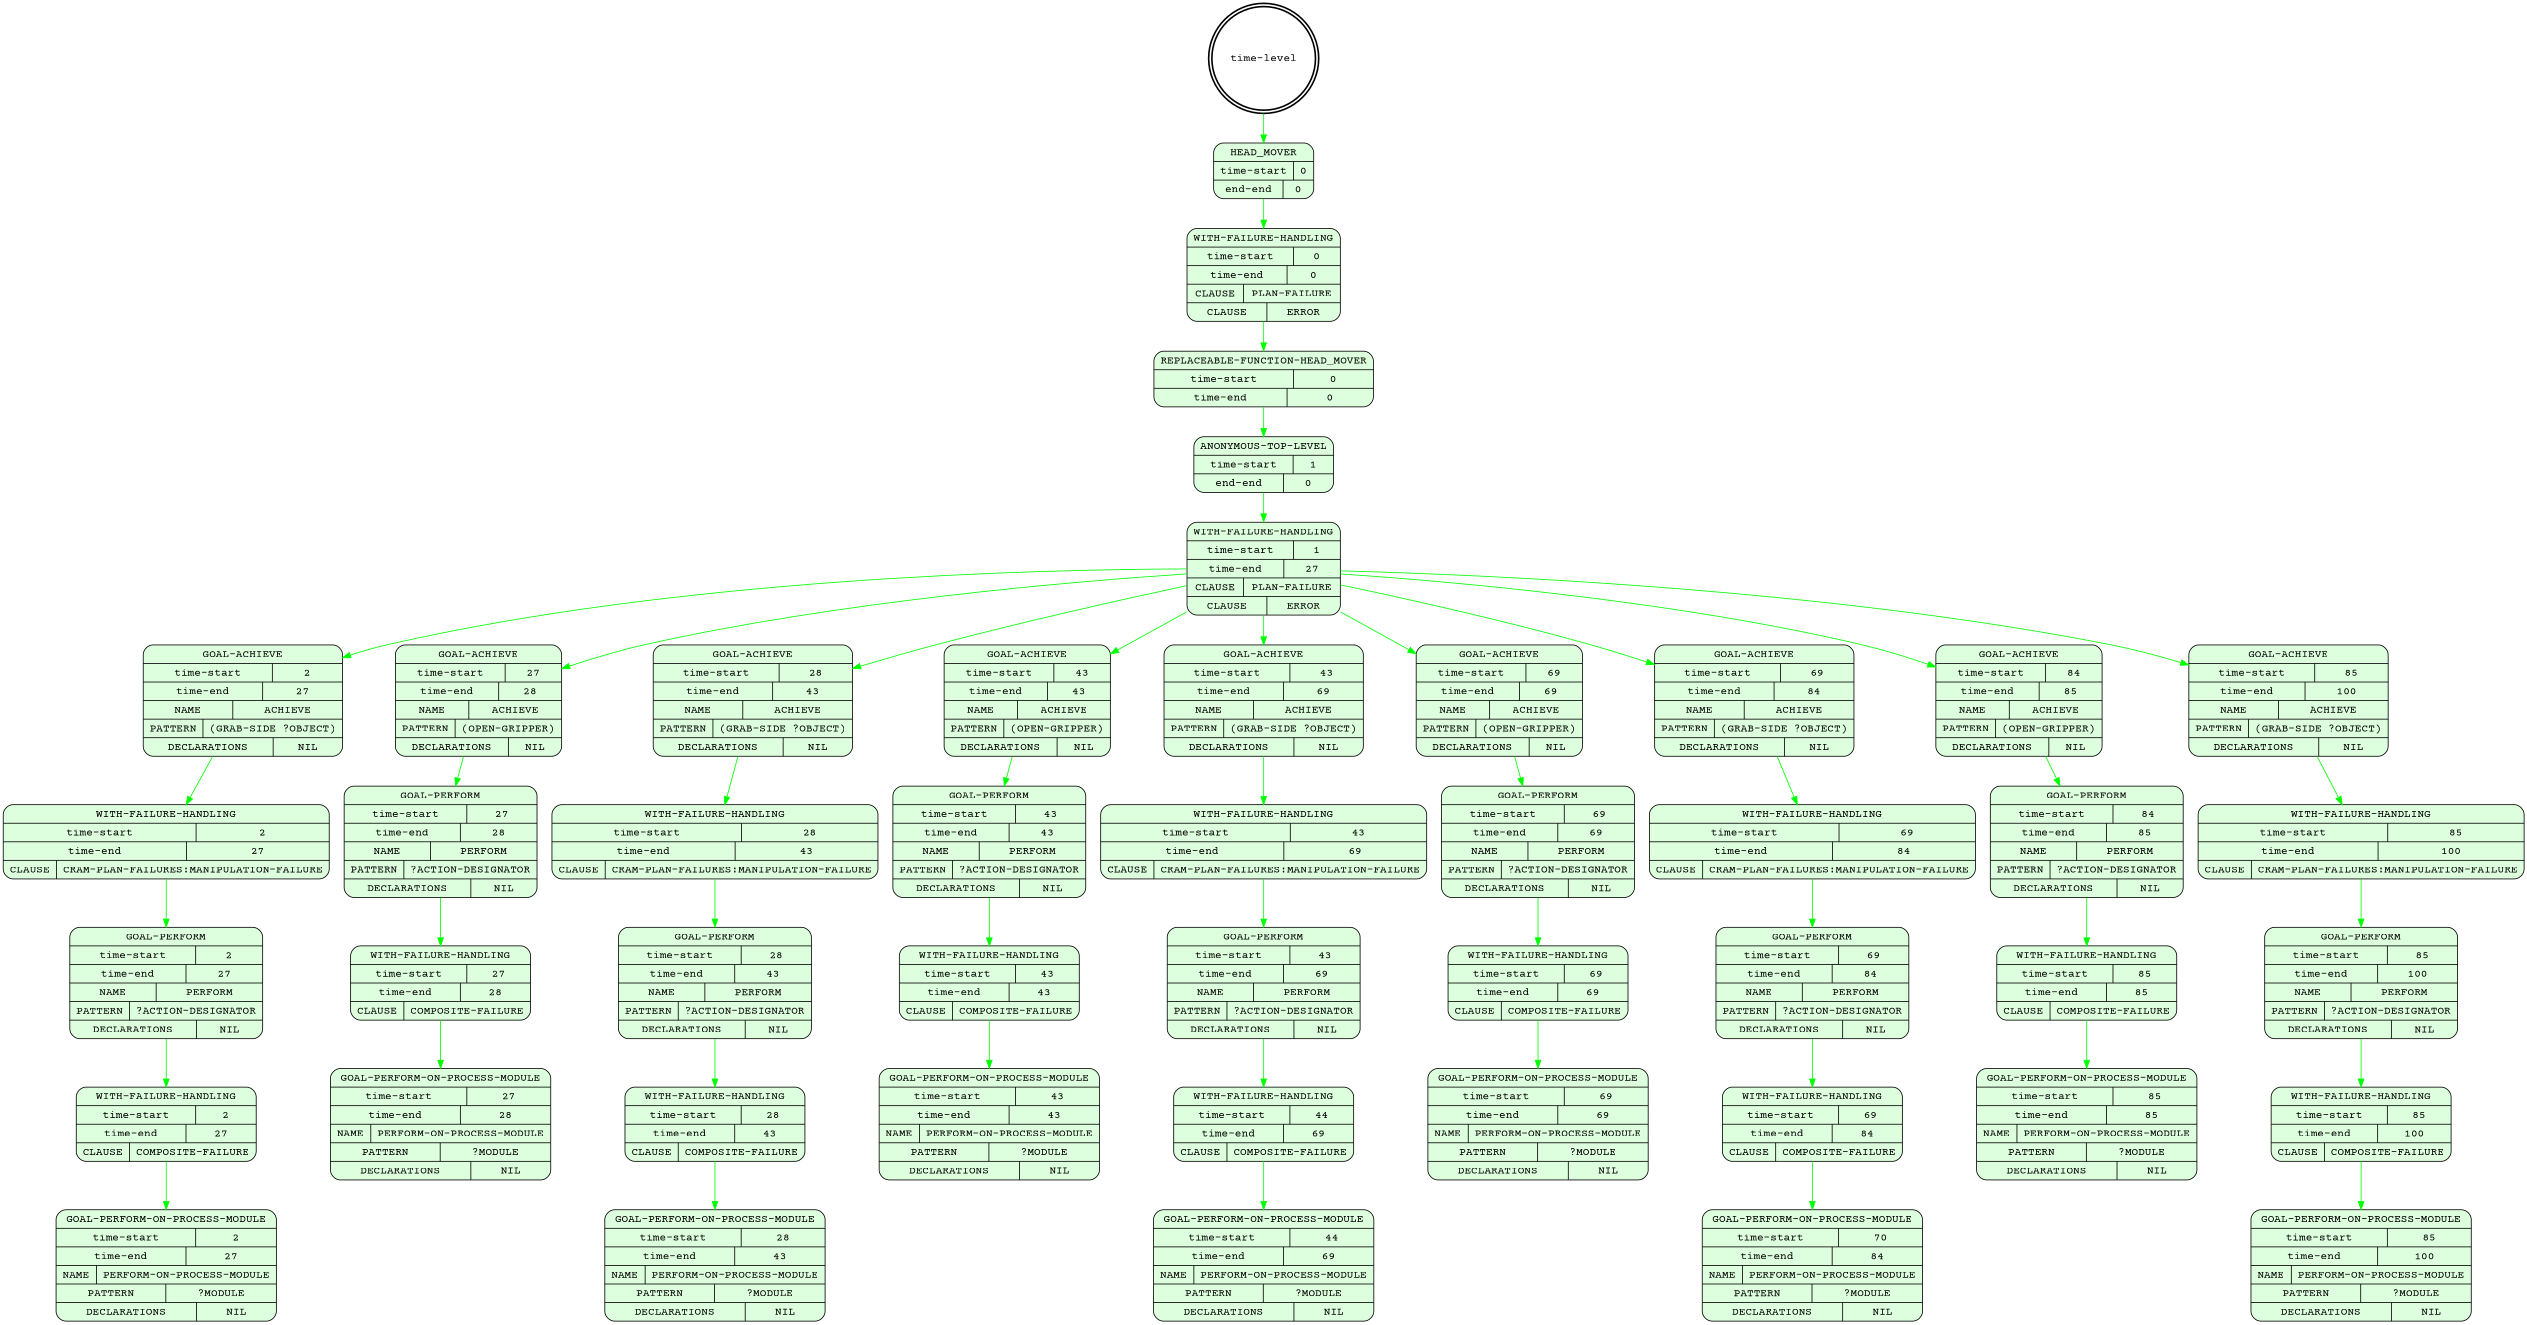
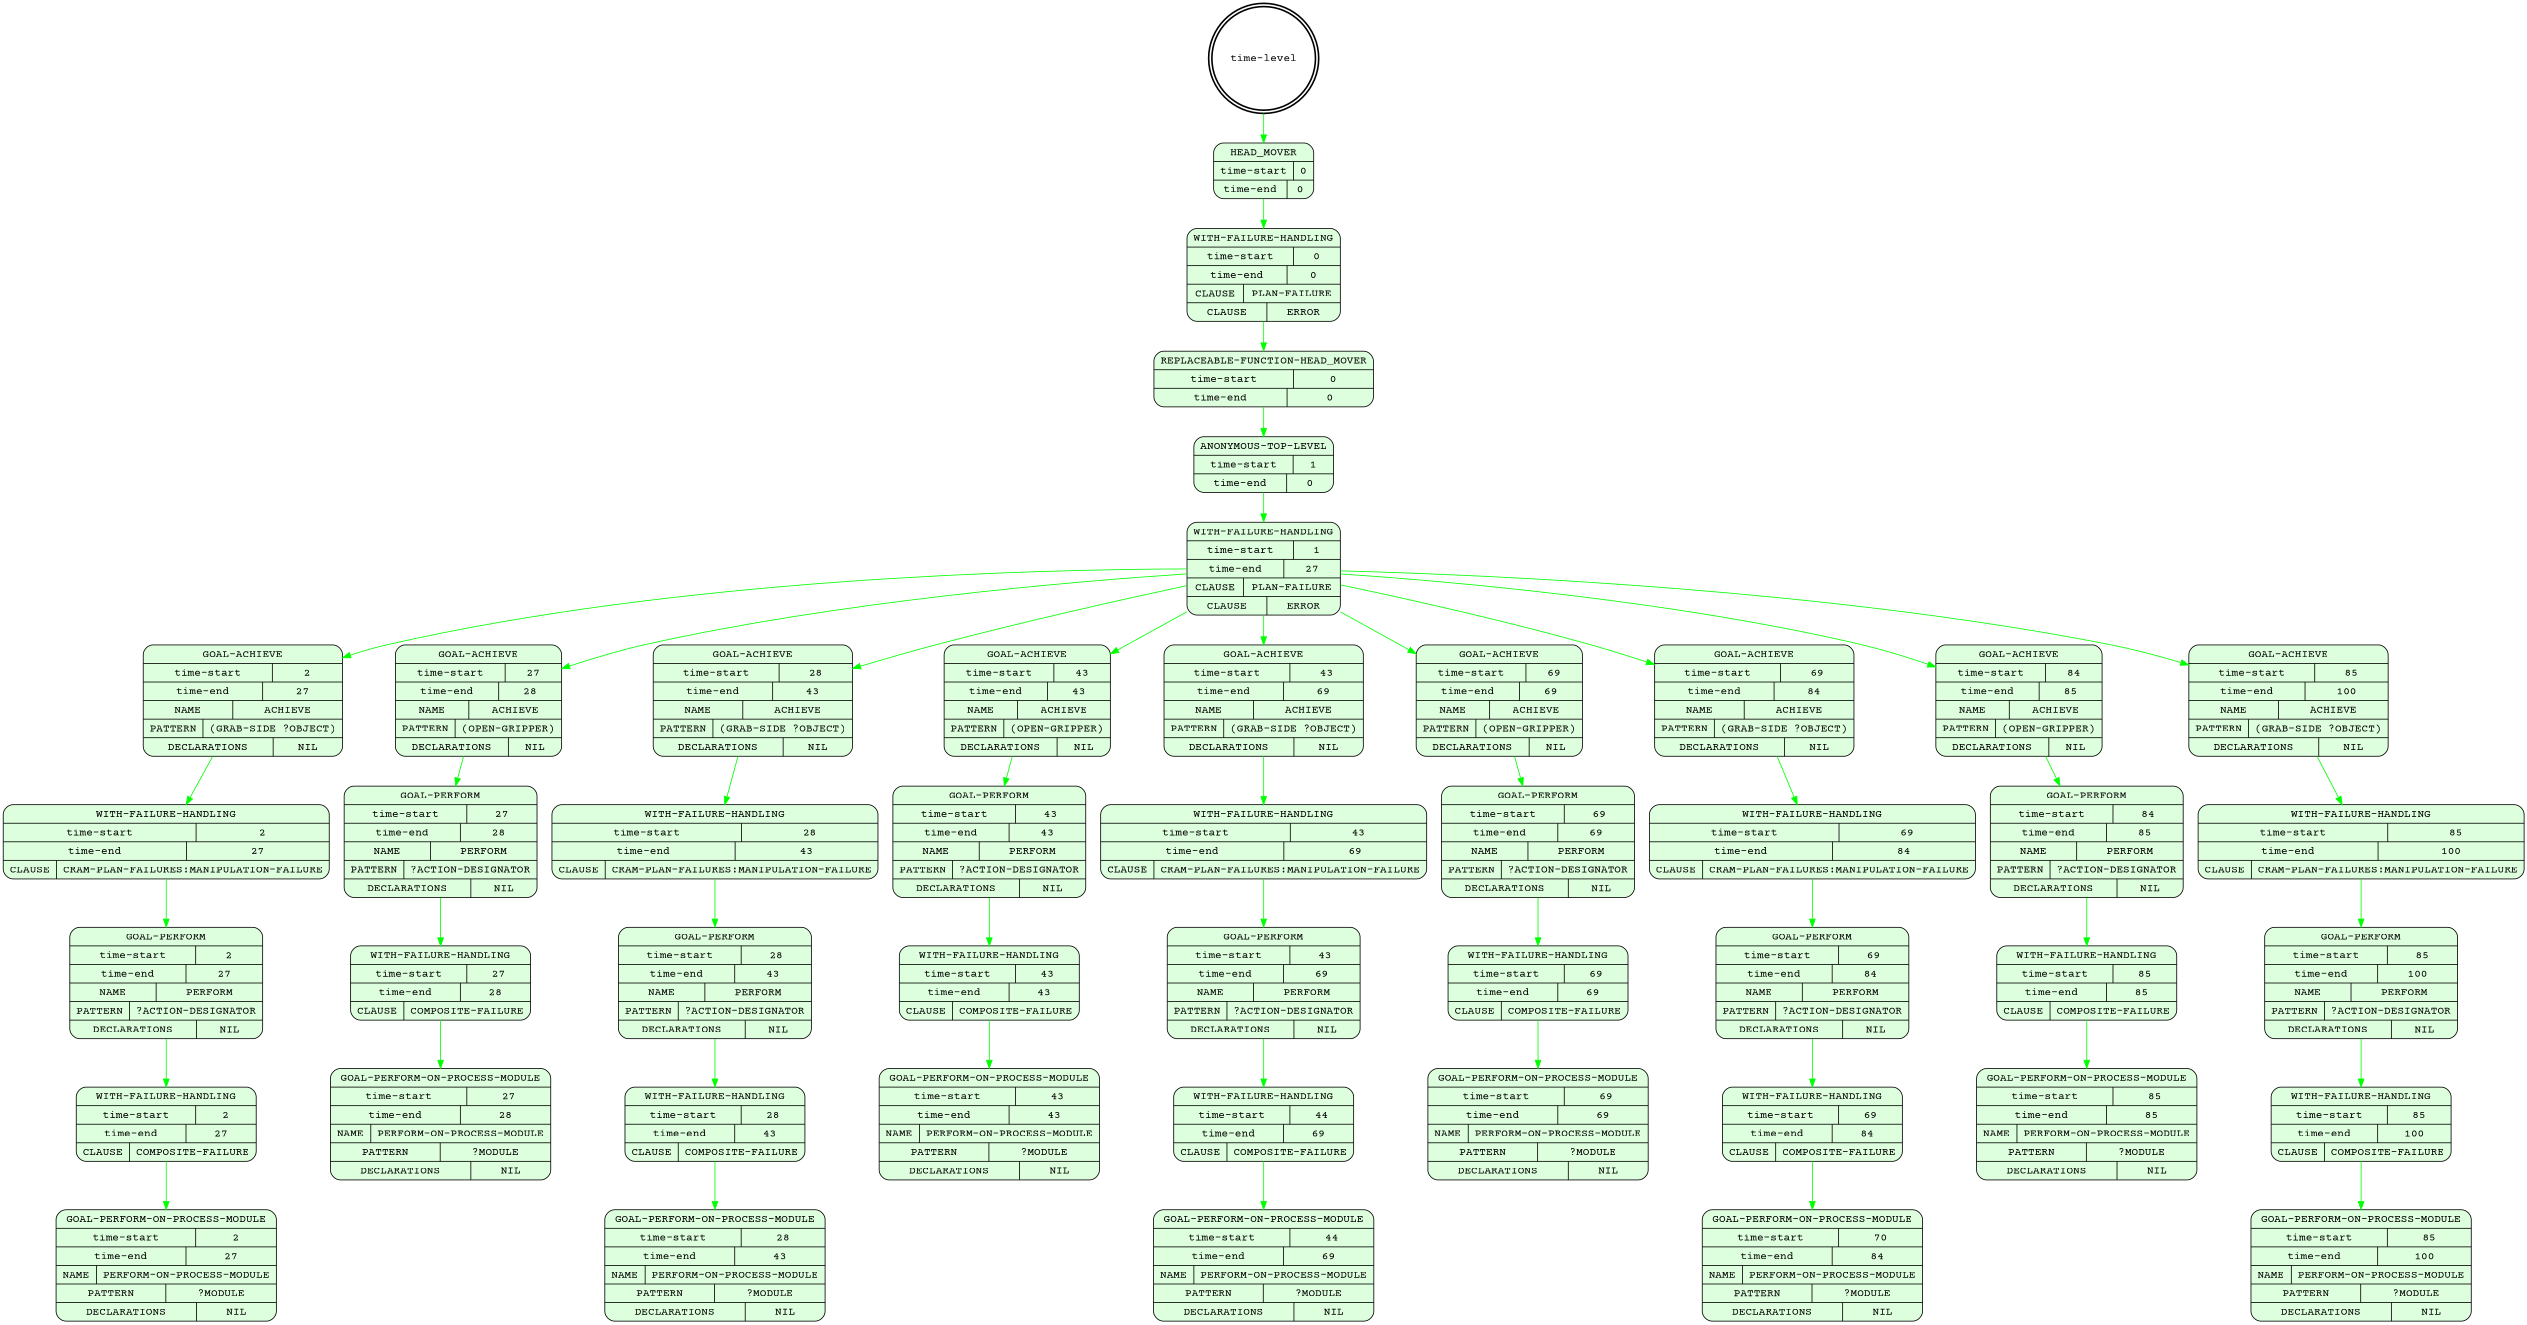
(1248, 189) -> (1250, 189)
(1239, 483) -> (1240, 483)
